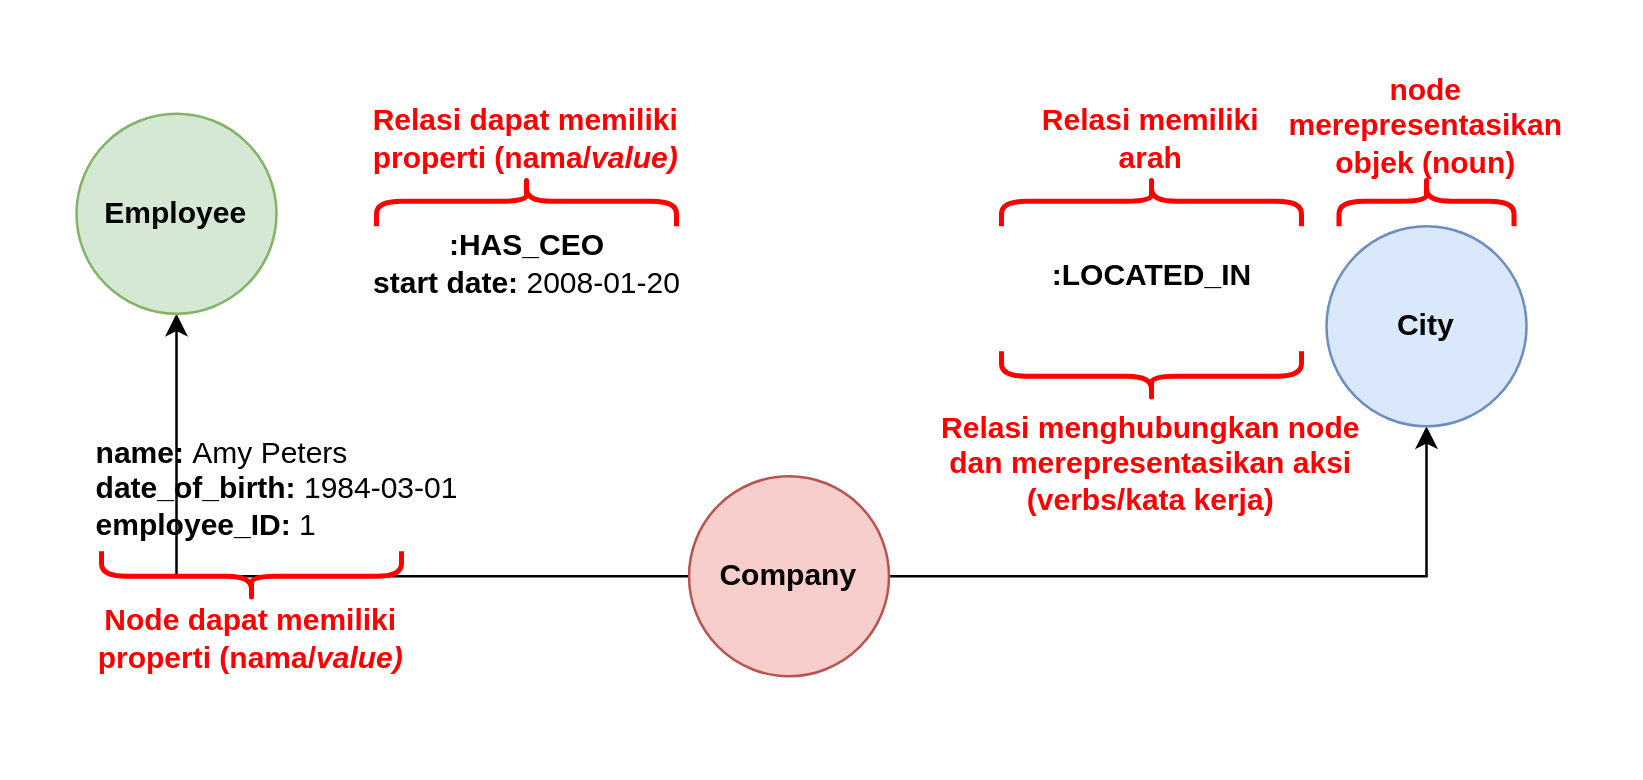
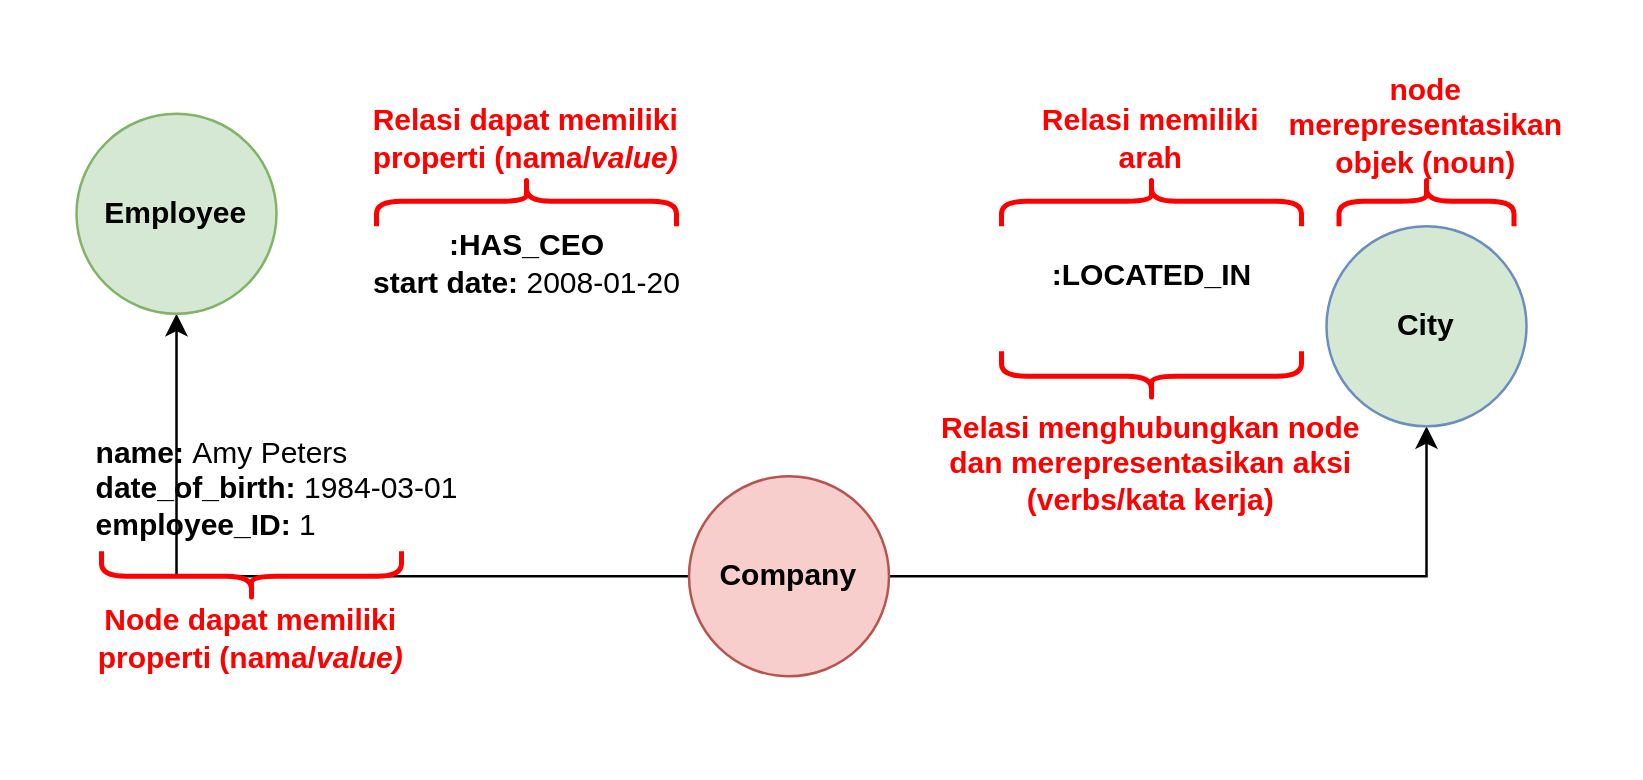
(1426, 326) -> (1426, 326)
